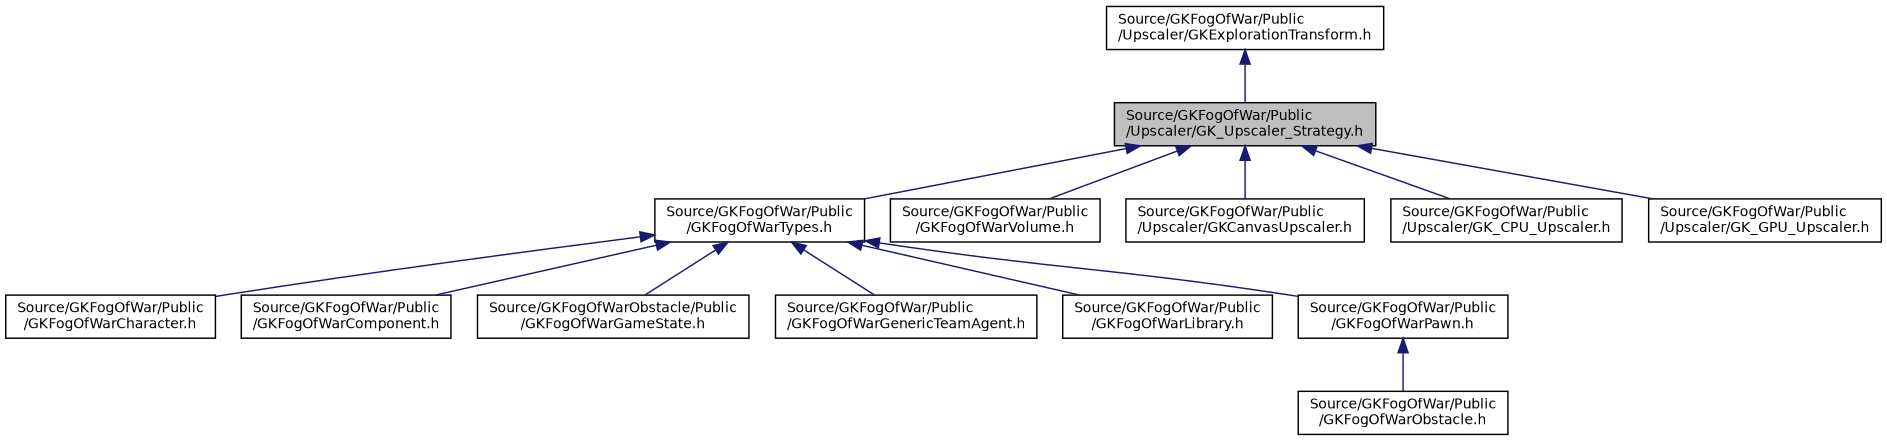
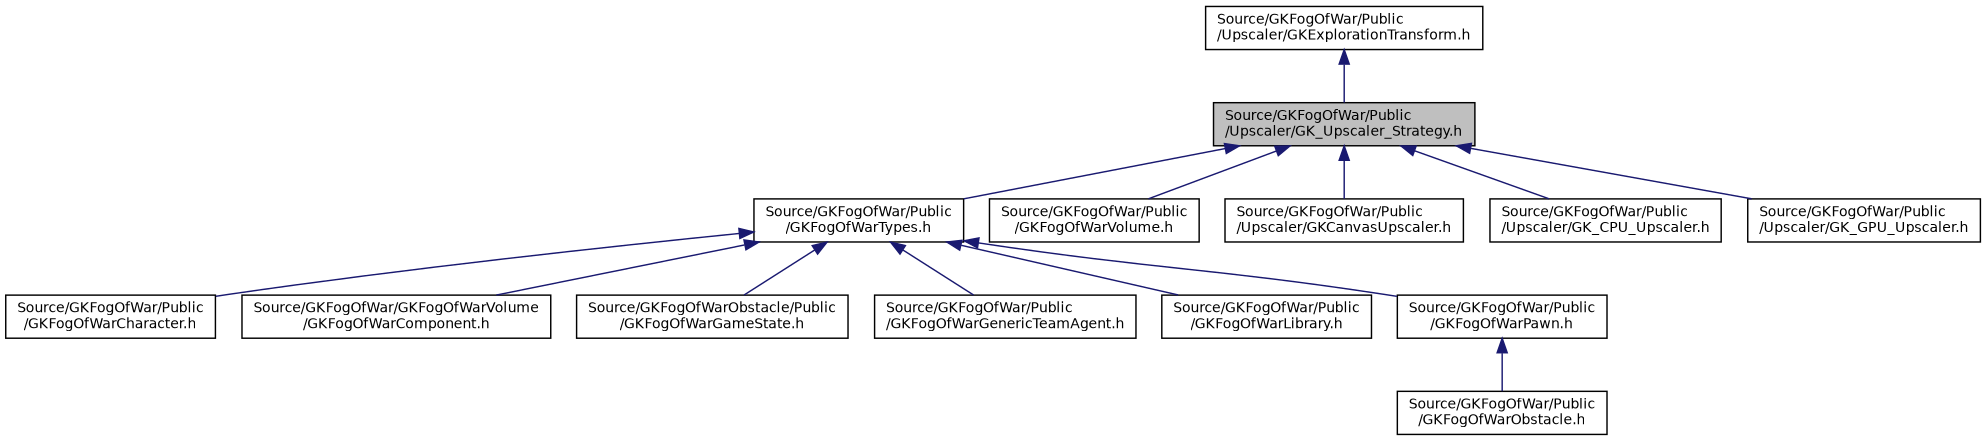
(346, 317) -> (396, 317)
